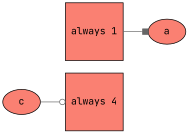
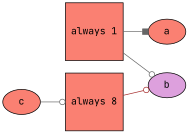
none -> (167, 85)
(94, 102) -> (94, 102)
